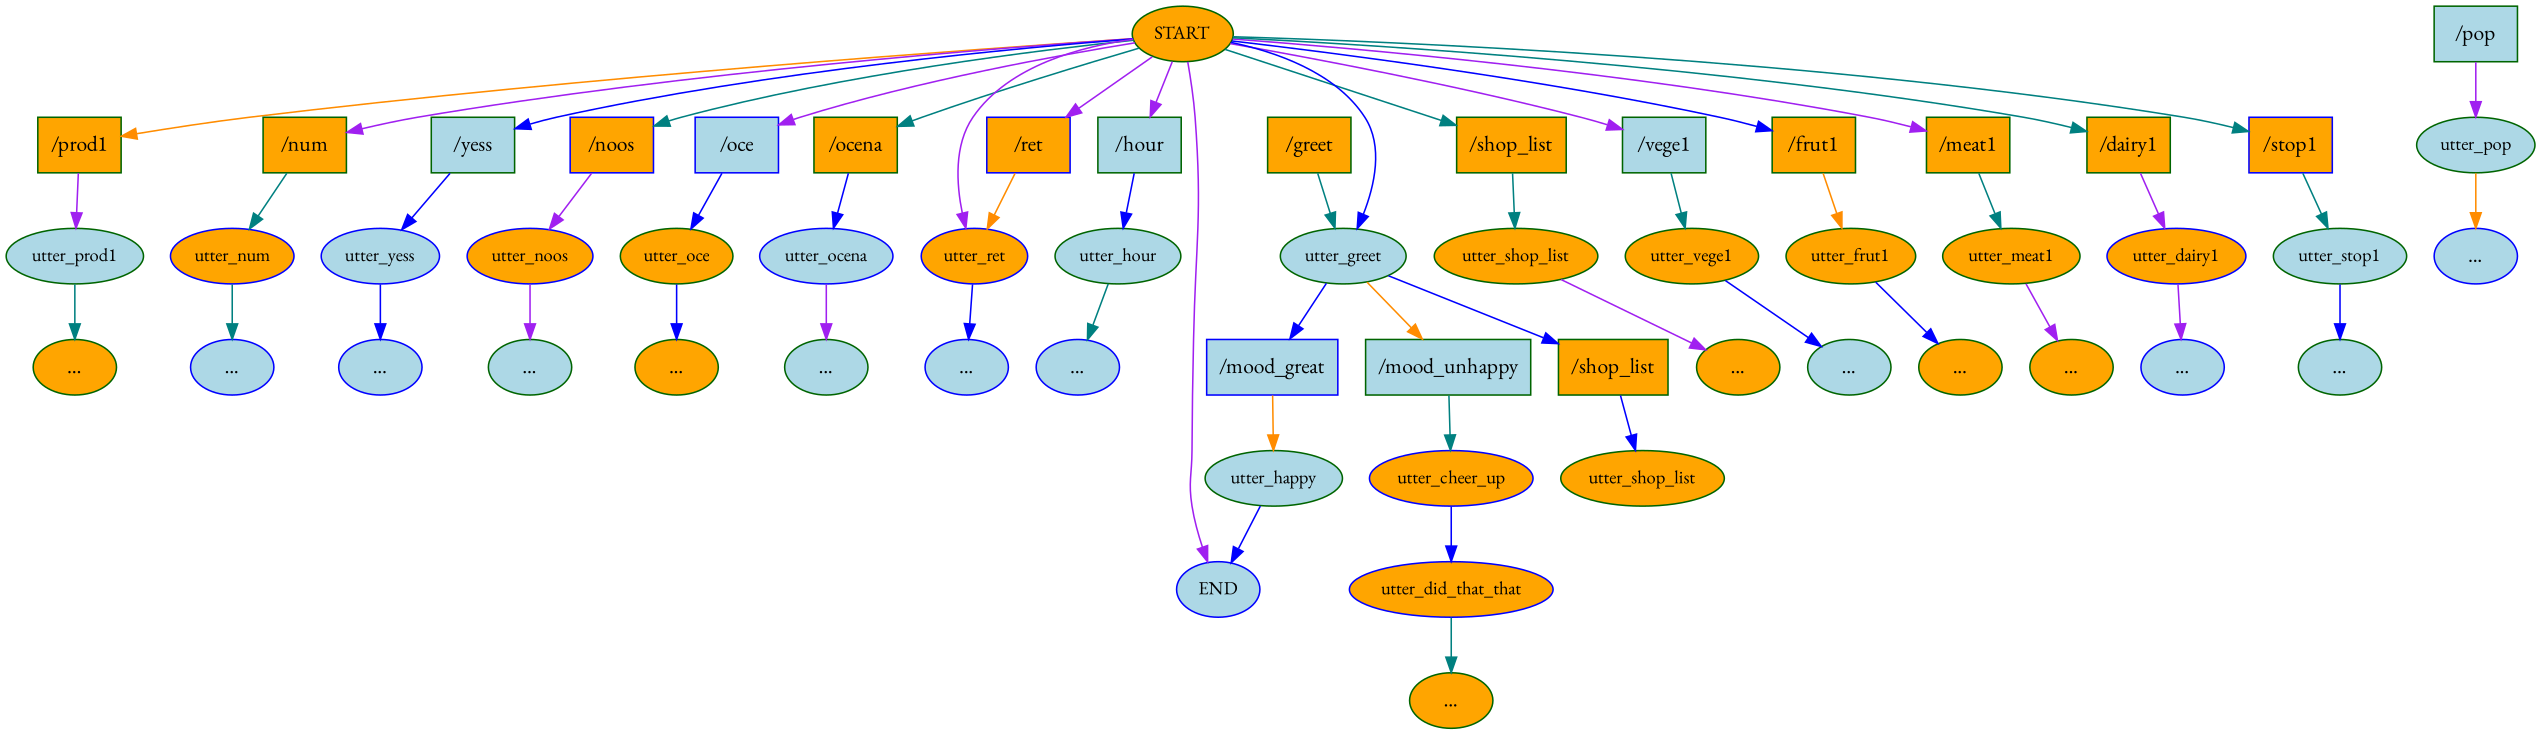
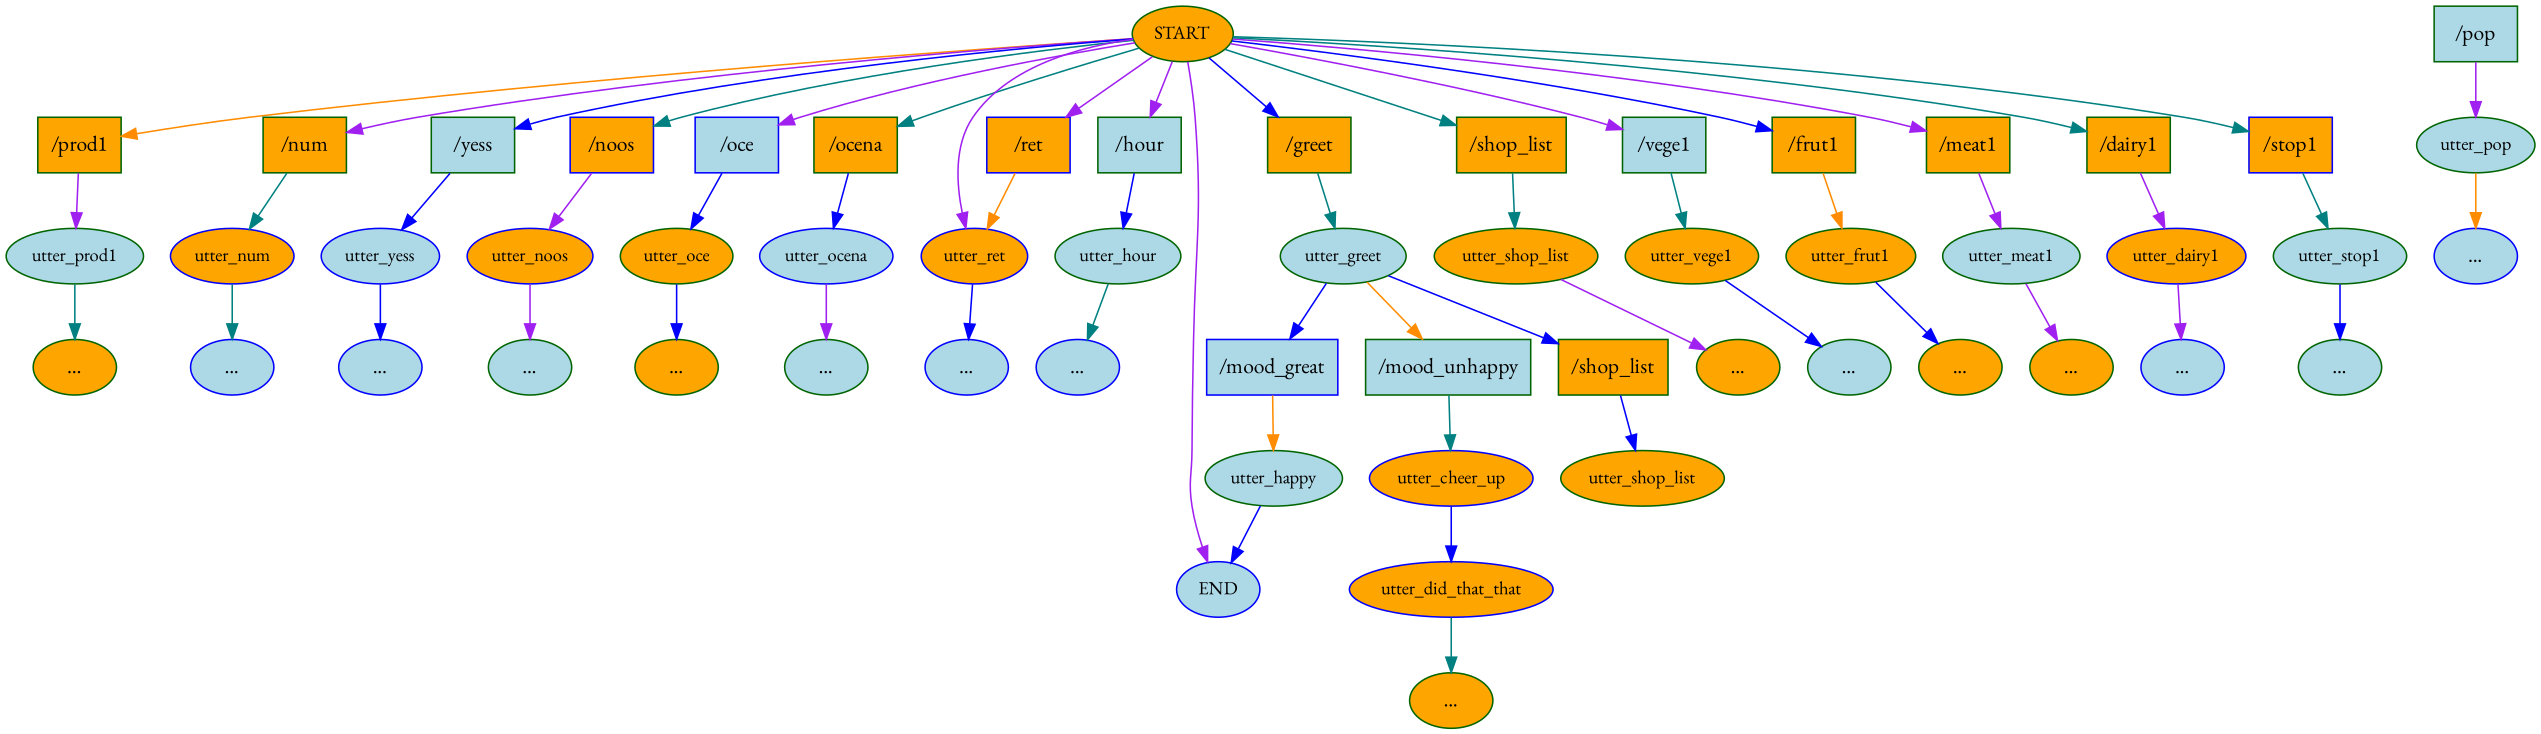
(1355, 105) -> (1238, 82)
(1987, 193) -> (1987, 193)
(2011, 256) -> (2011, 256)
